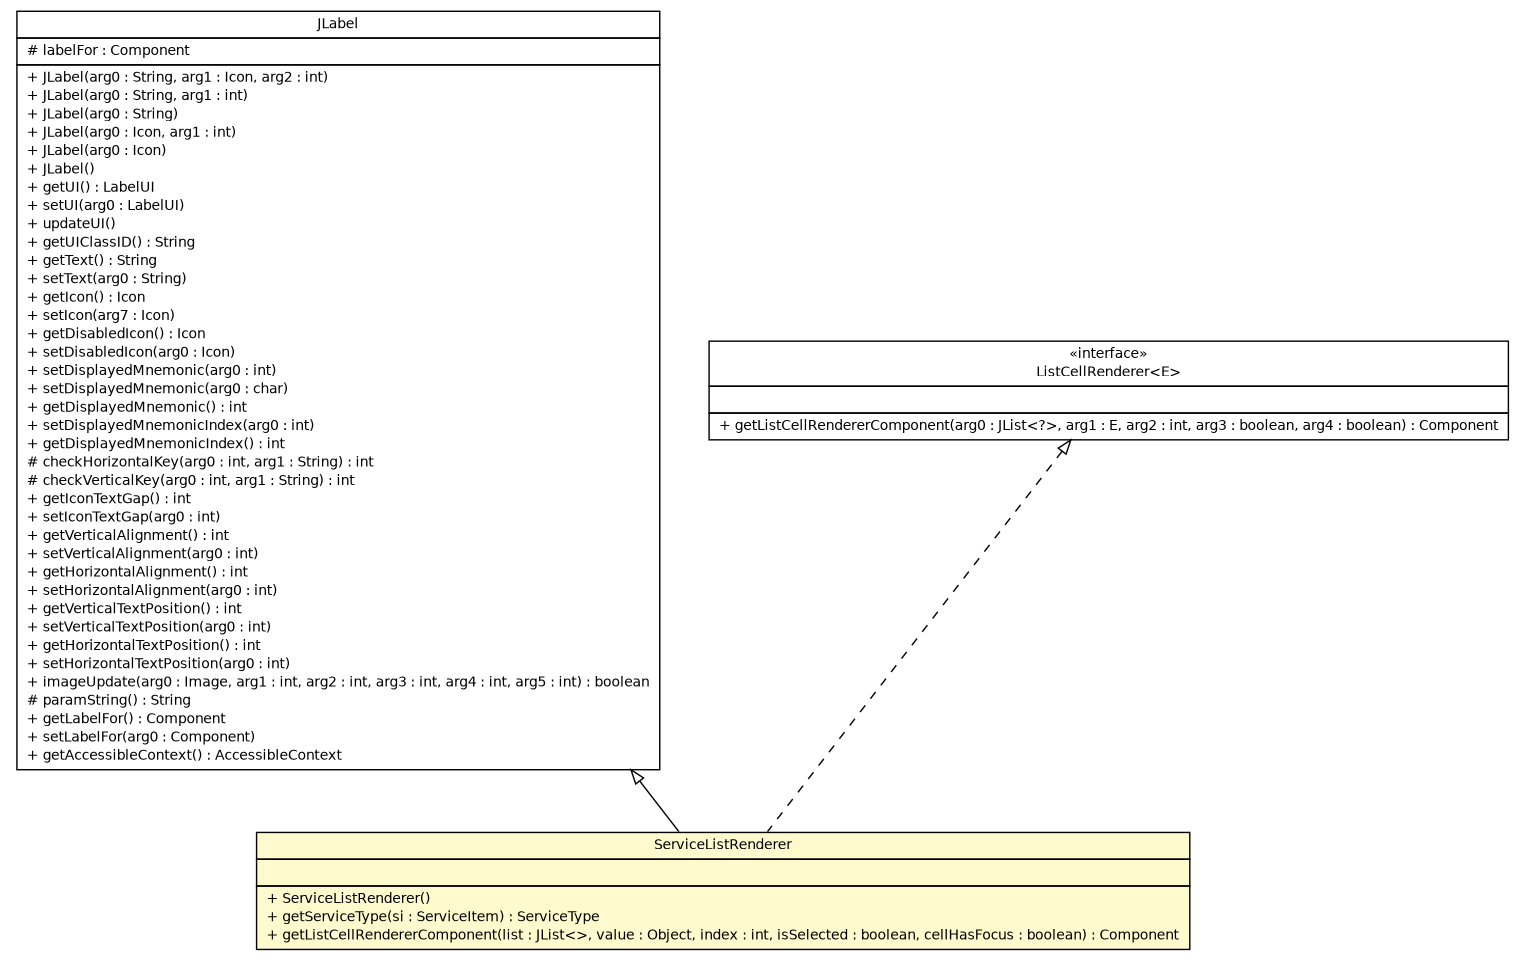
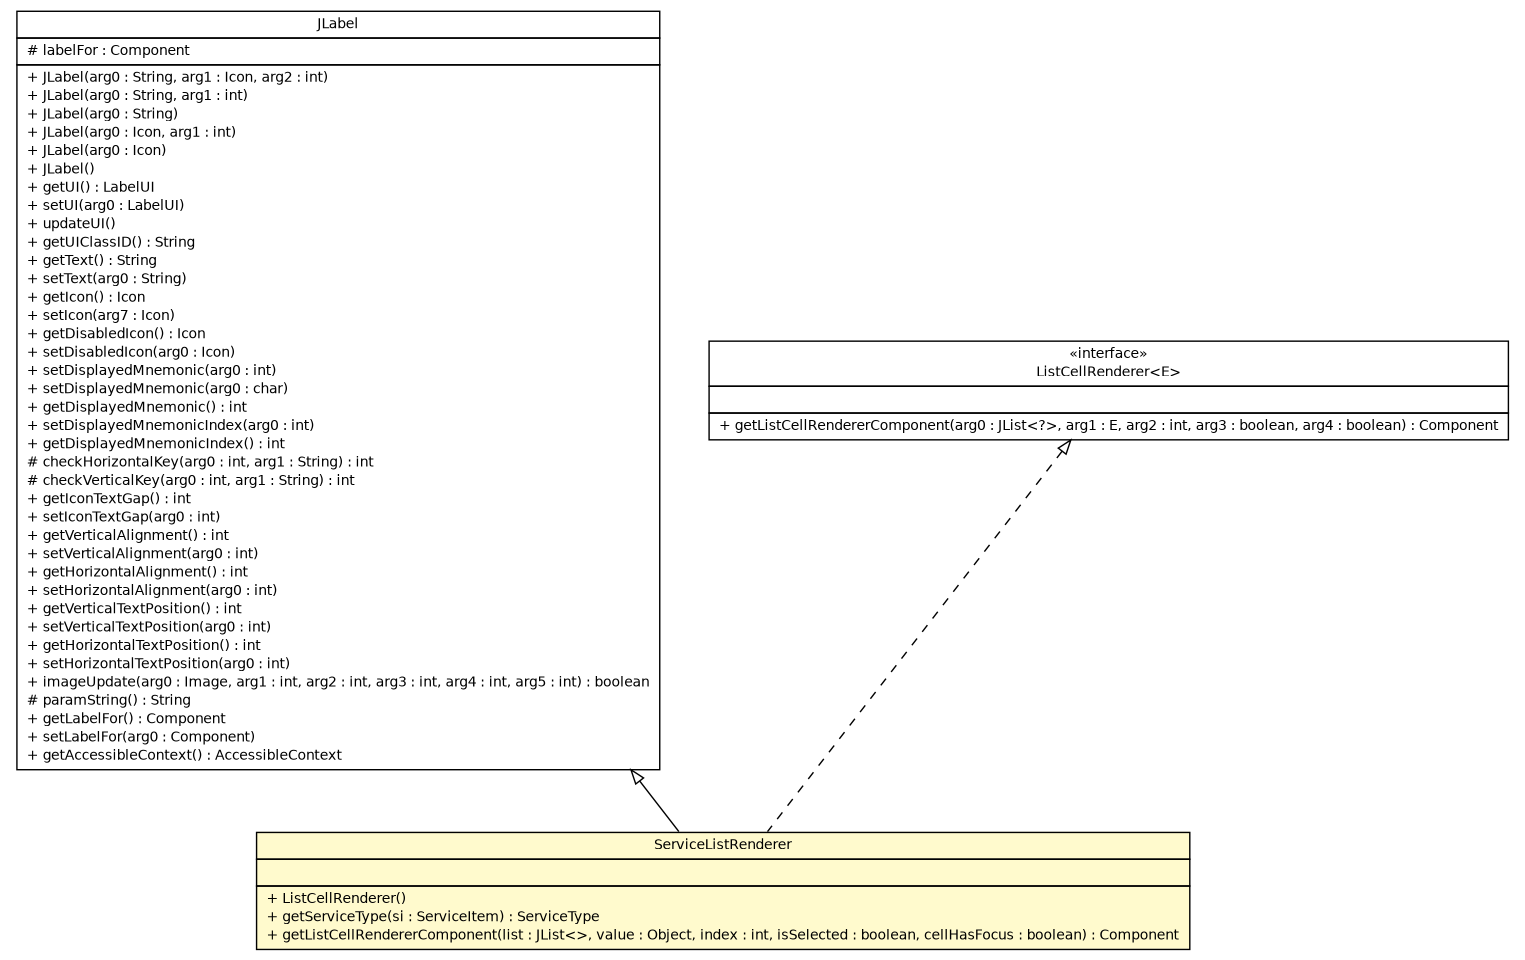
(349, 899) -> (337, 899)
